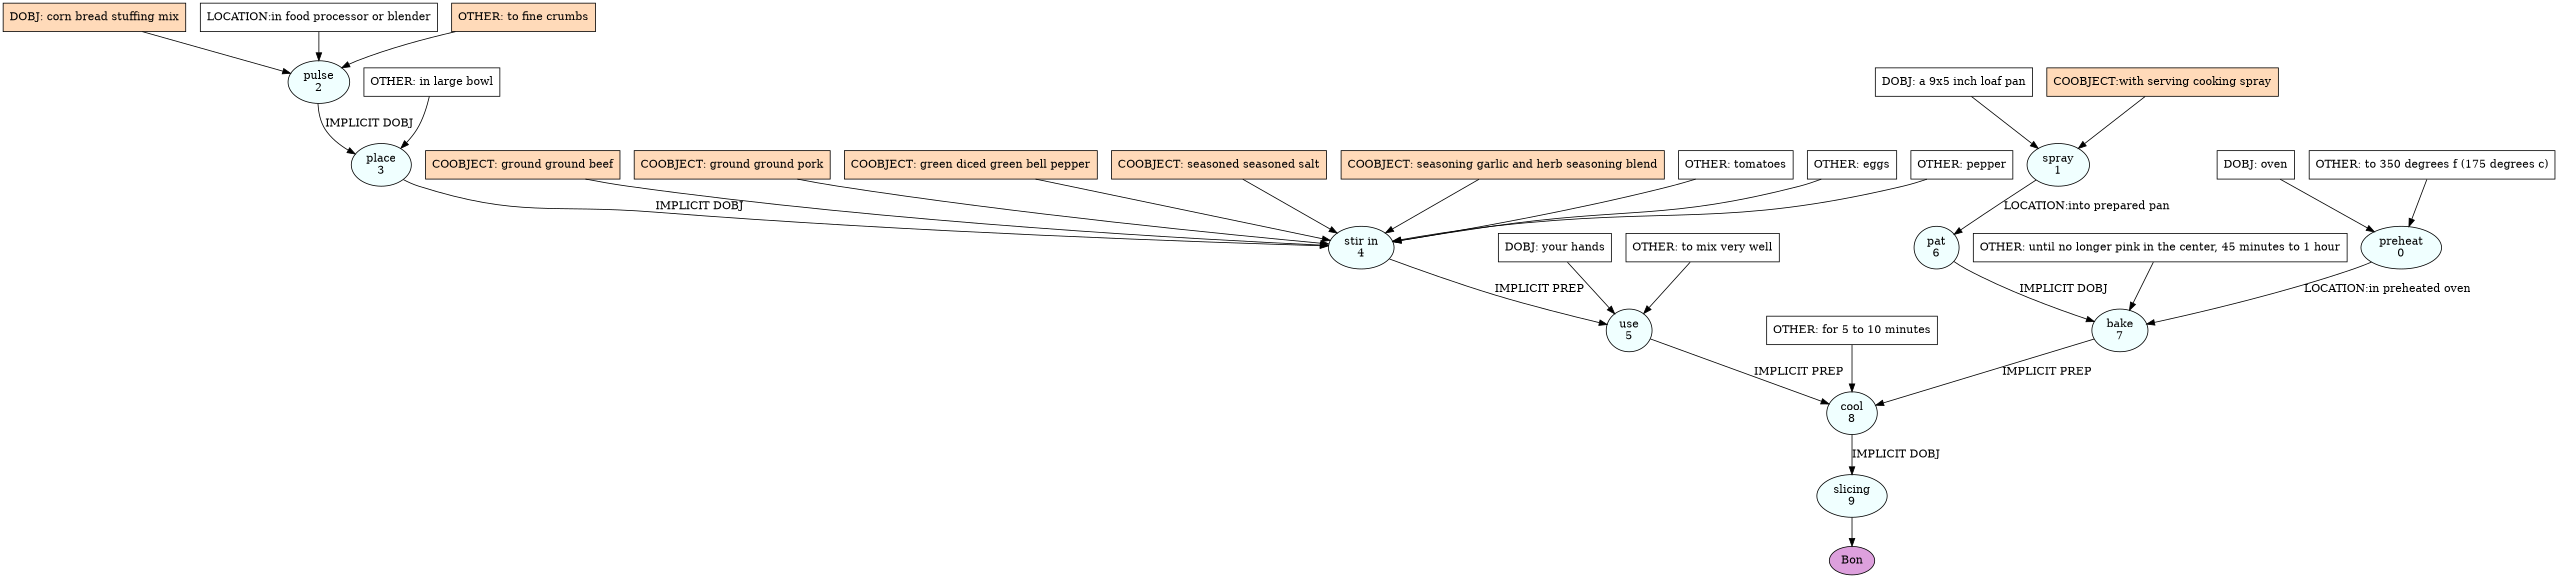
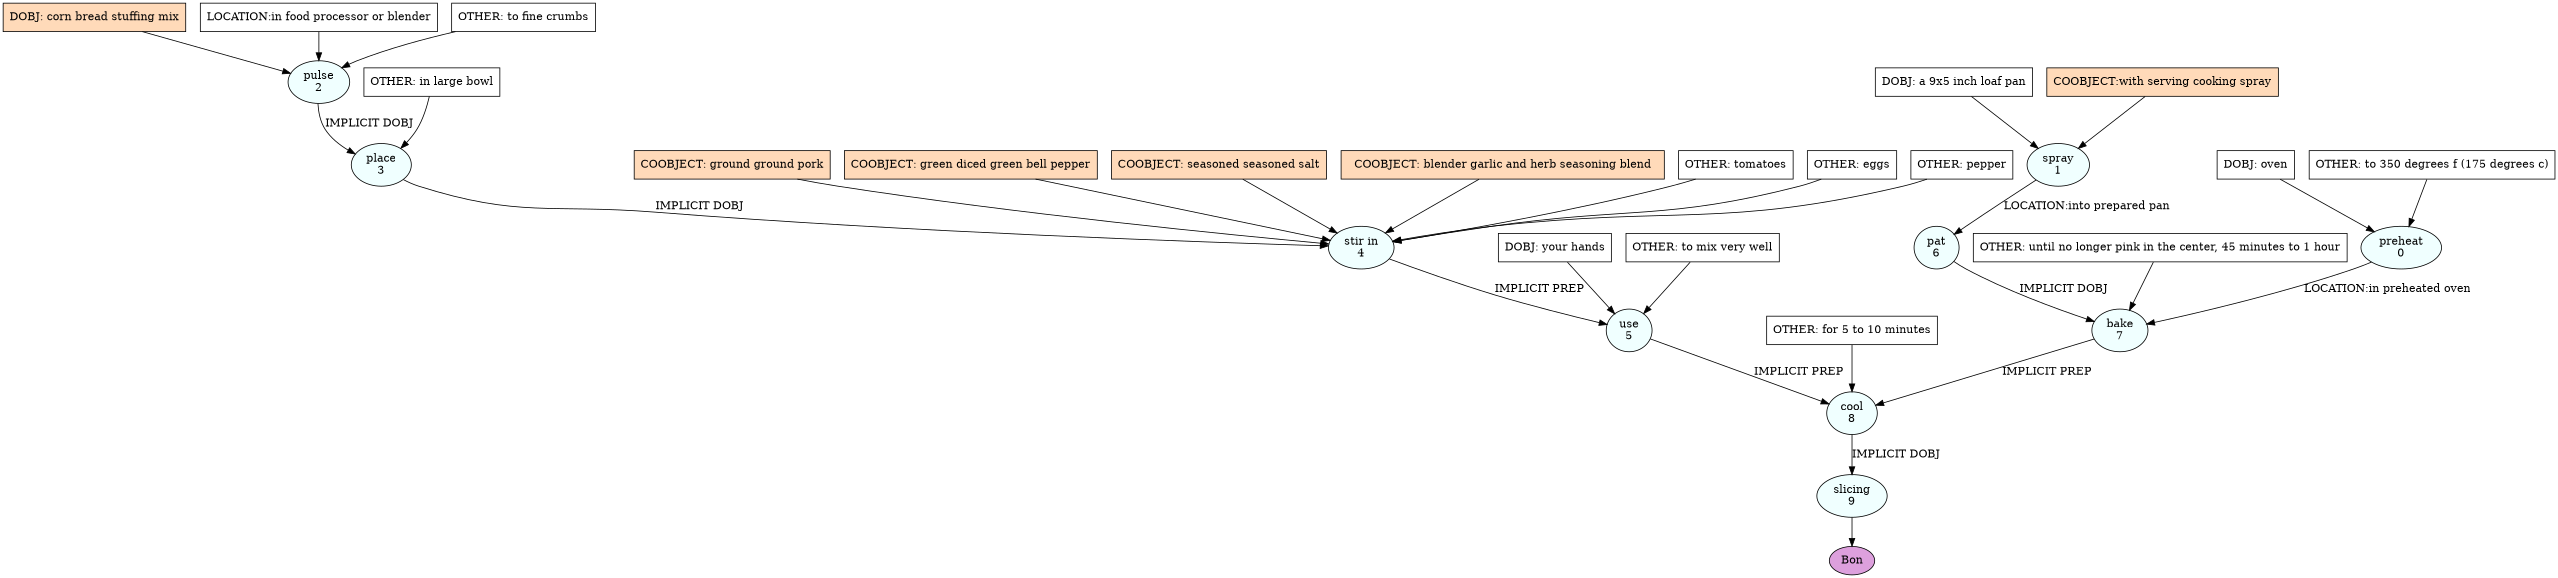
(524, 17) -> (524, 17)
(523, 165) -> none
(1503, 165) -> (1503, 165)
